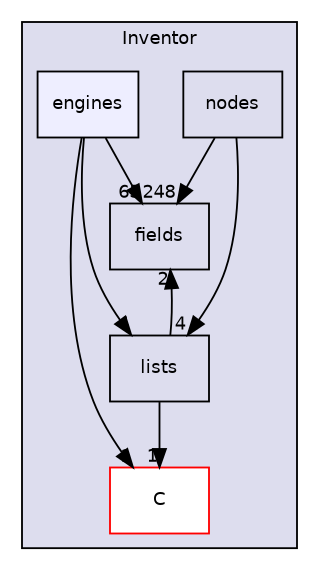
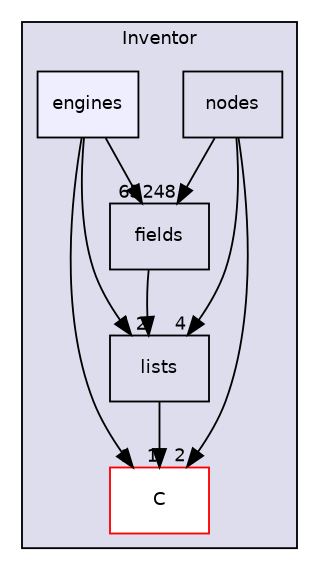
none -> (246, 299)
(172, 312) -> (147, 293)
